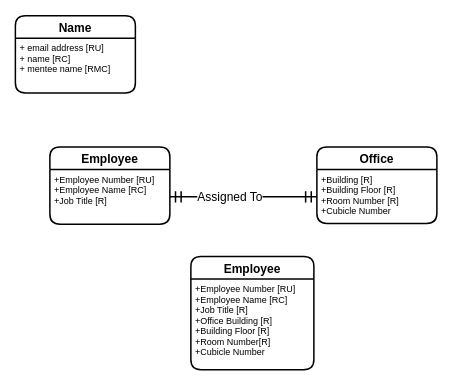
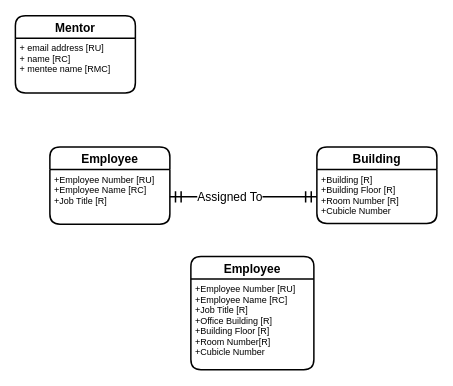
(75, 28) -> (75, 28)
(377, 159) -> (377, 159)
